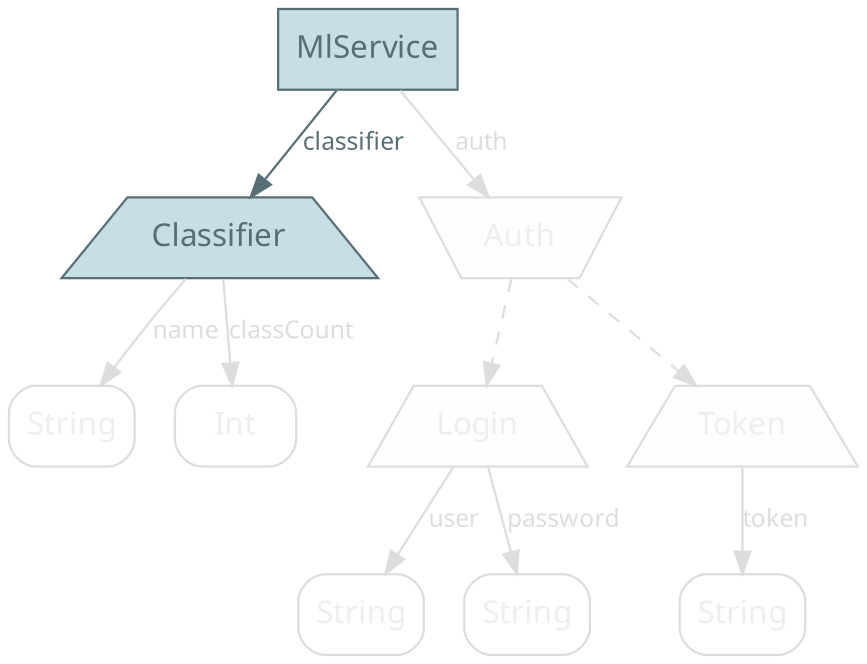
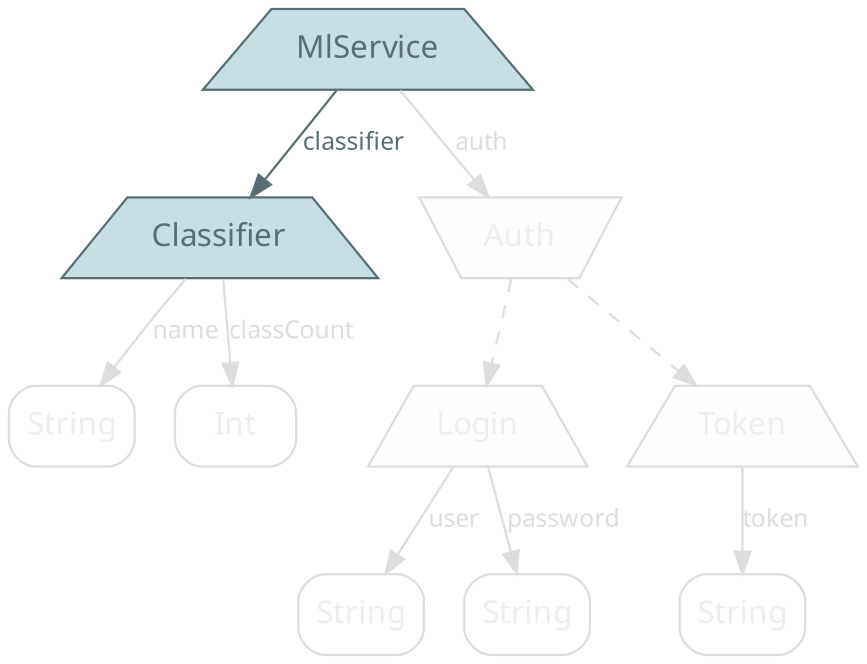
(368, 49) -> (368, 49)
